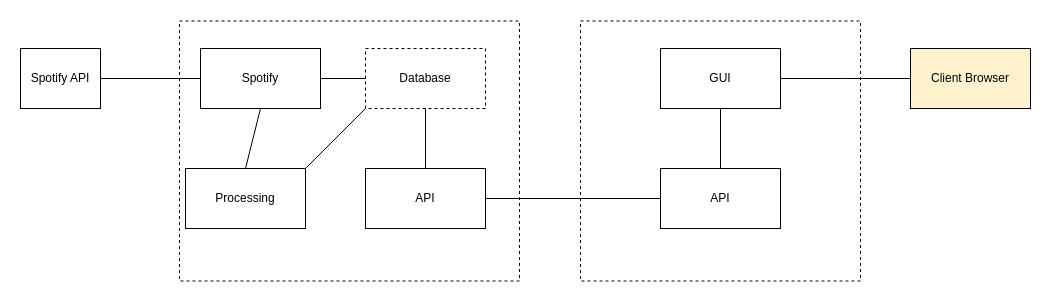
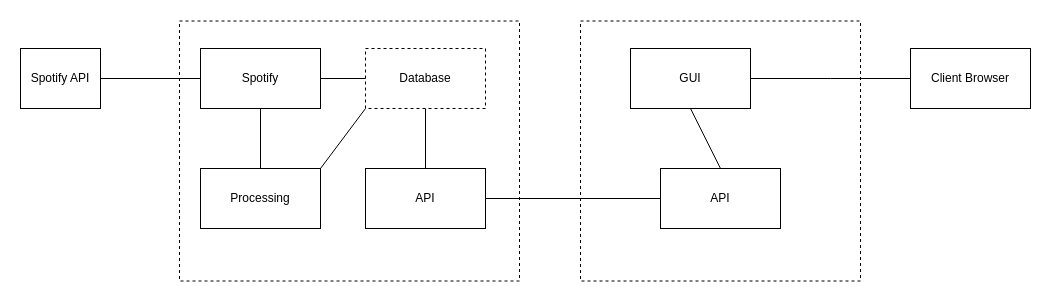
(721, 79) -> (691, 79)
(971, 79) -> (971, 79)
(246, 199) -> (261, 199)
